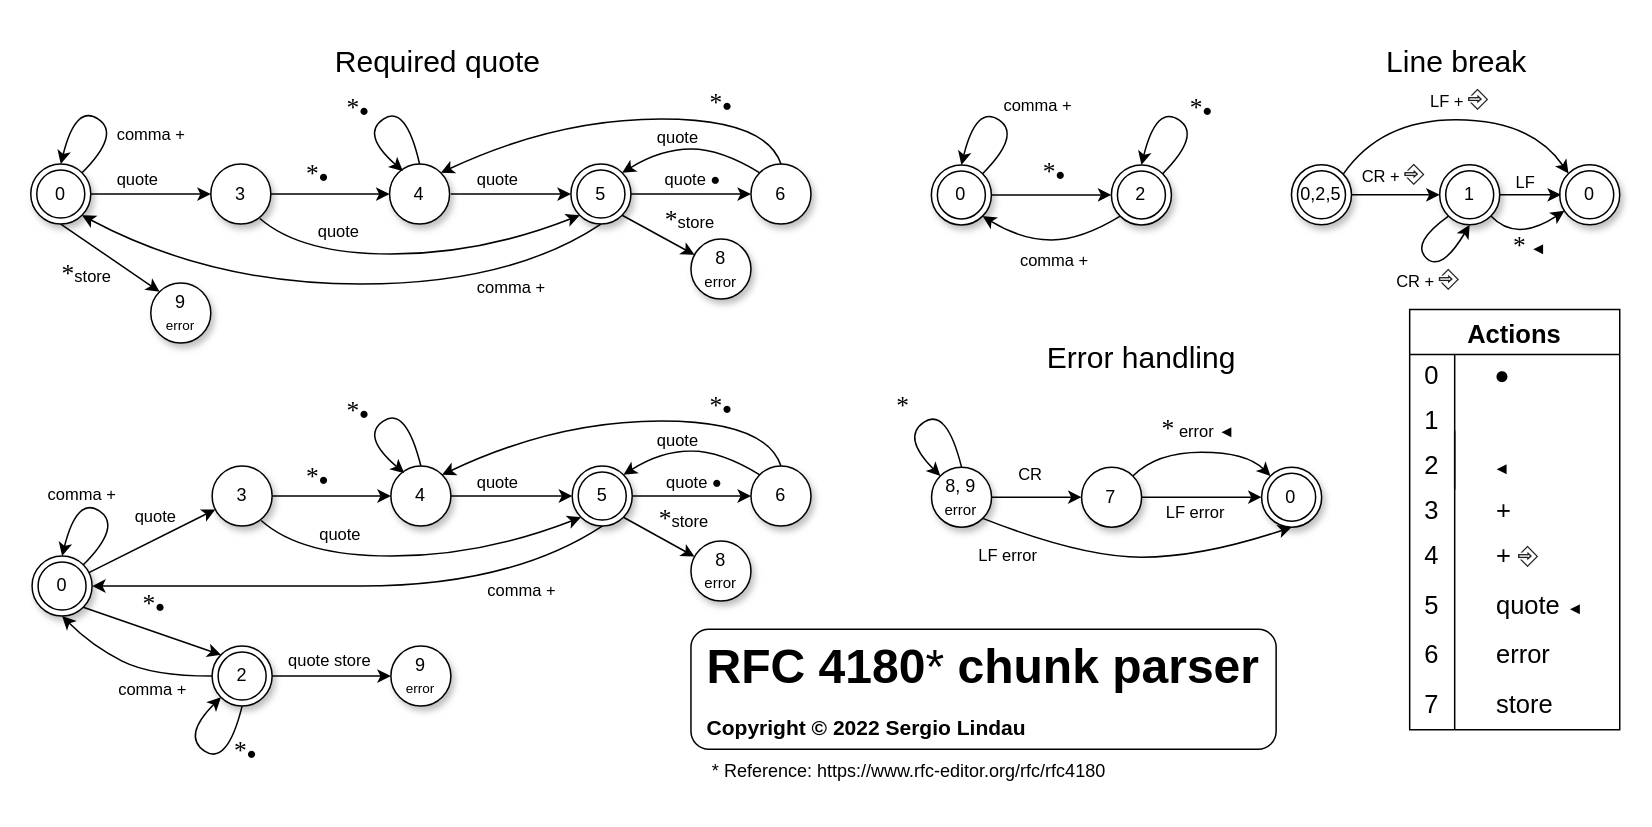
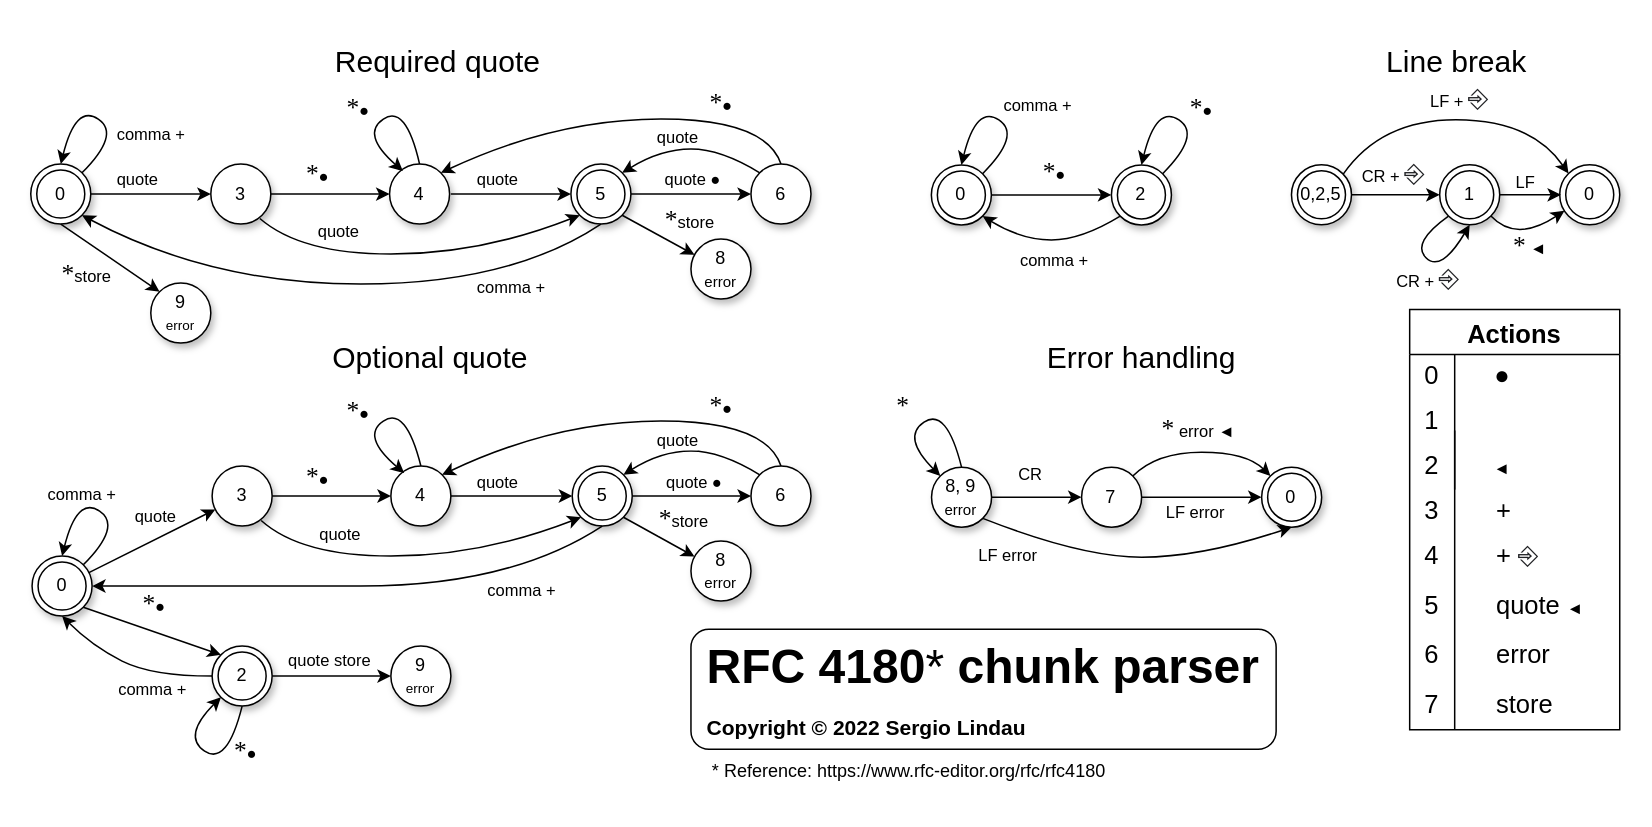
none -> (430, 356)
